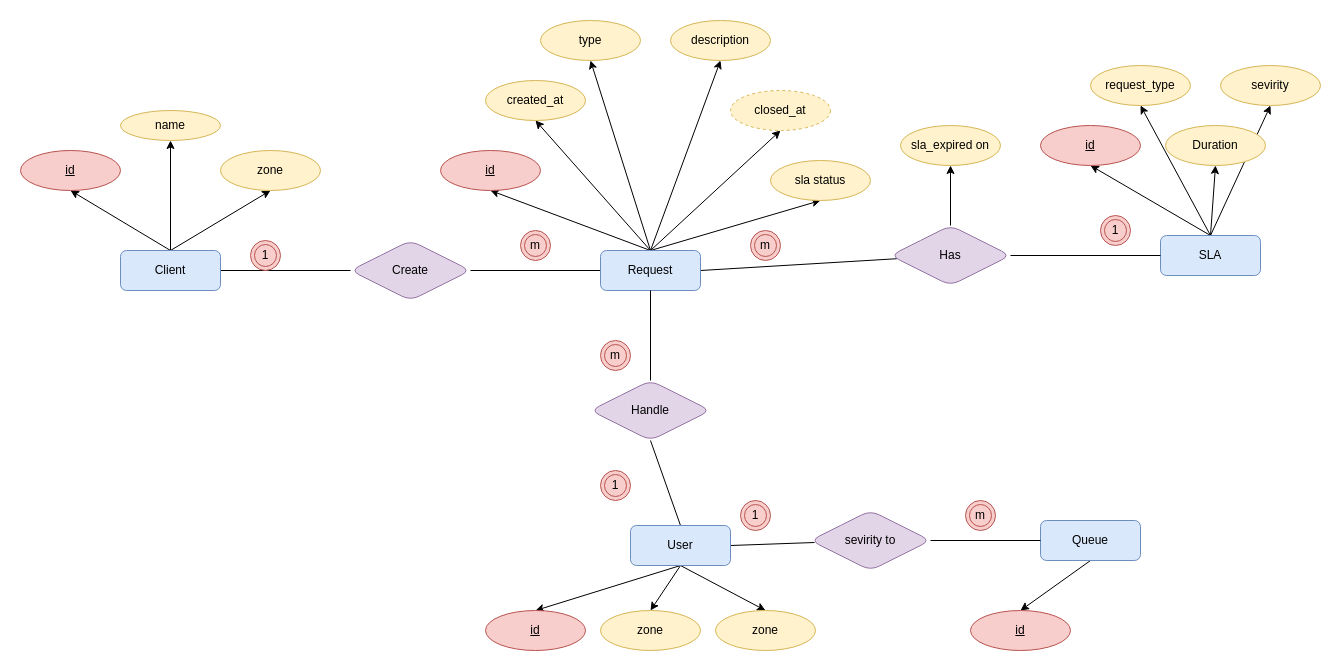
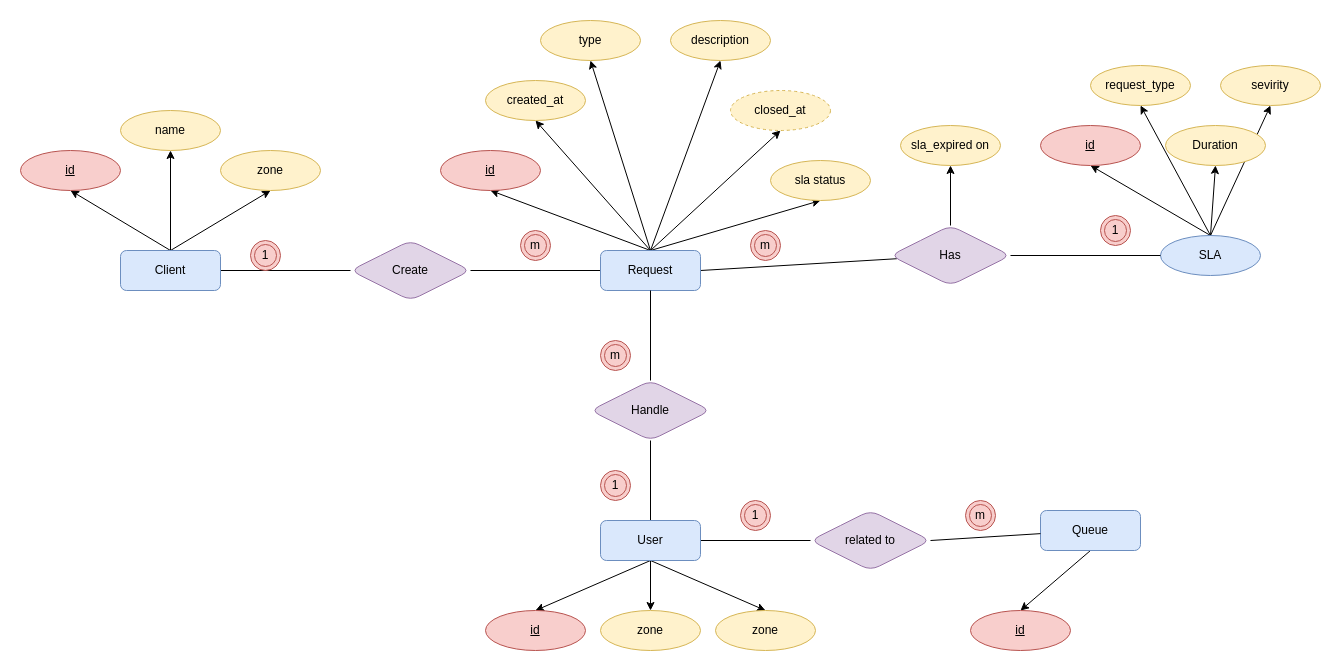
(171, 126) -> (171, 131)
(1211, 256) -> (1211, 256)
(871, 541) -> (871, 541)
(1091, 541) -> (1091, 531)
(681, 546) -> (651, 541)
